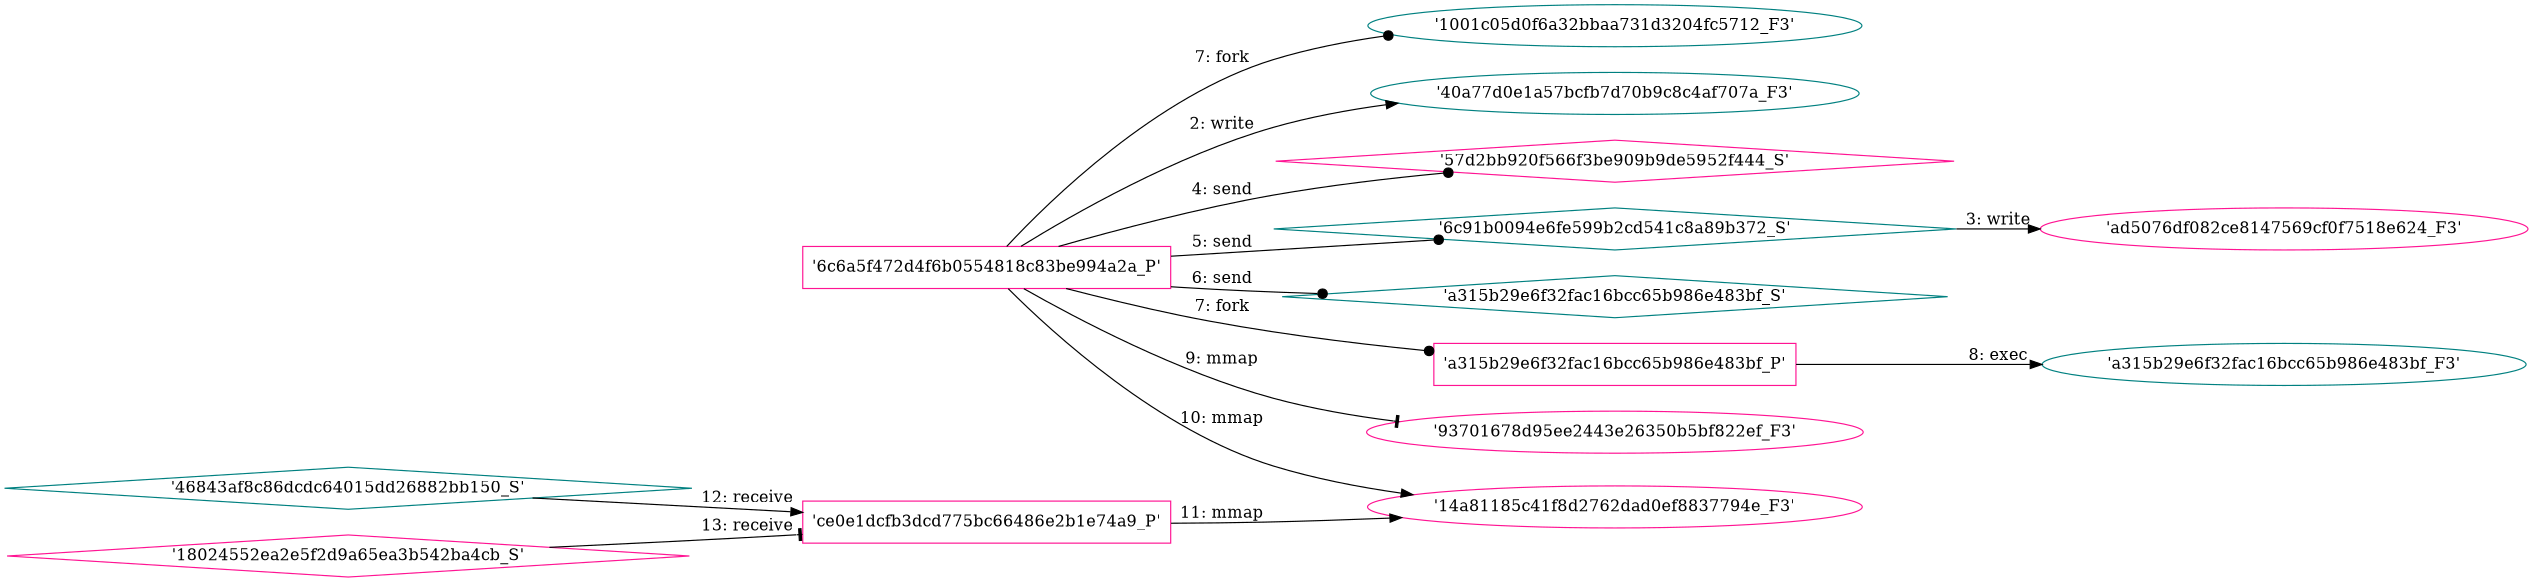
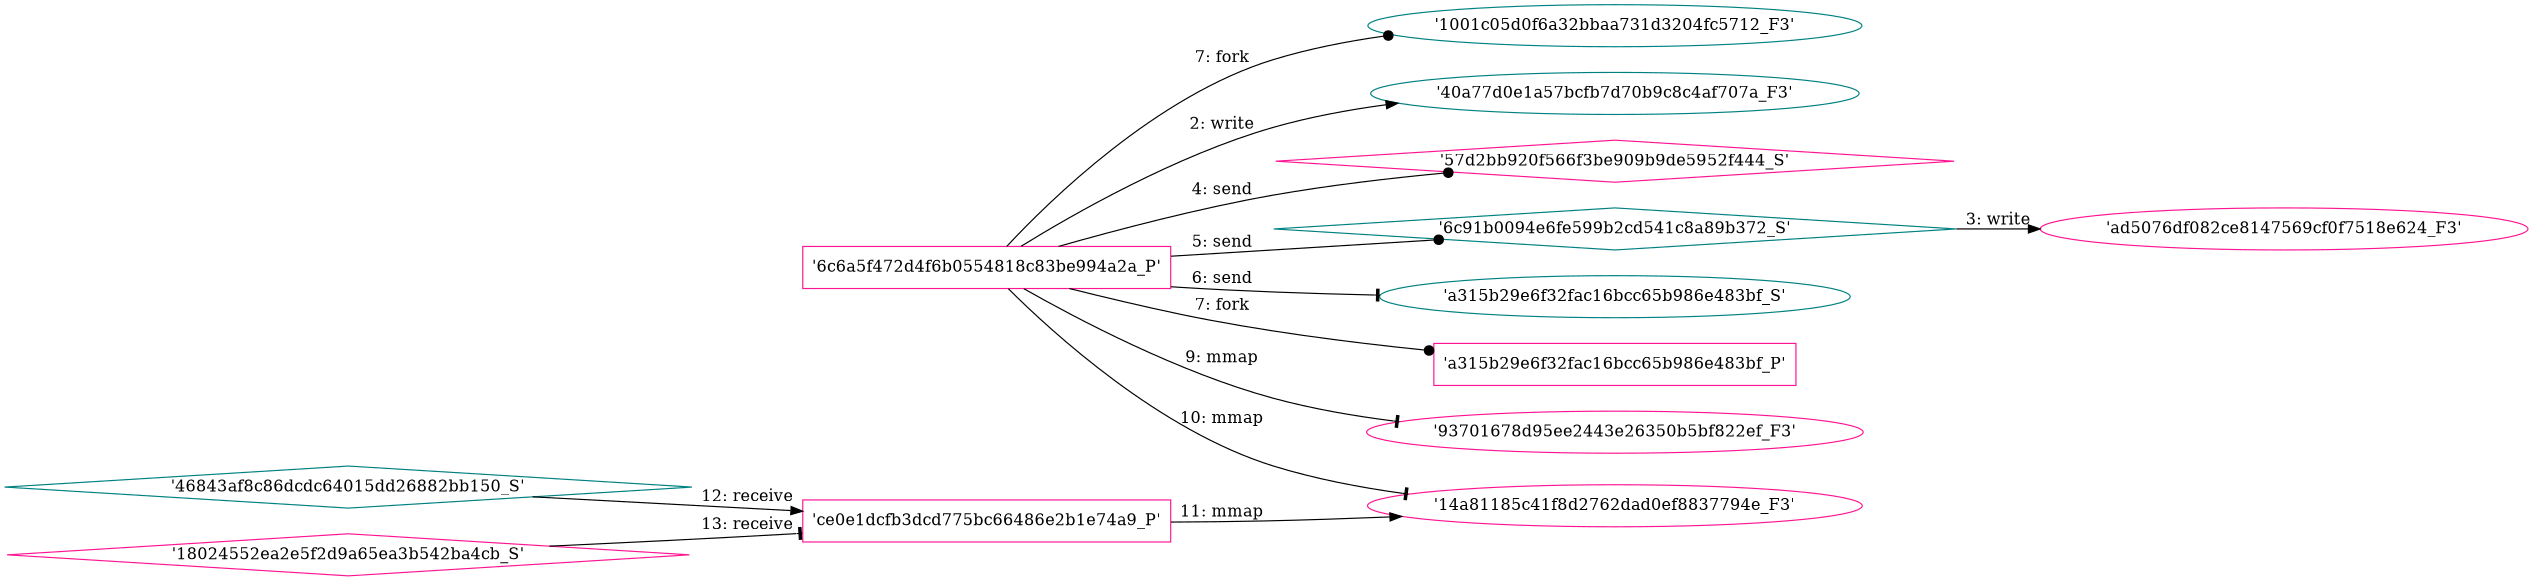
(1244, 291) -> (1272, 292)
(1615, 297) -> (1615, 297)
(2284, 364) -> none
(1186, 427) -> (1187, 428)
